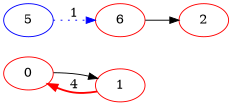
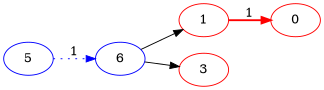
(120, 20) -> (120, 59)
(204, 20) -> (204, 70)
(71, 73) -> (158, 42)
(74, 85) -> (250, 13)
